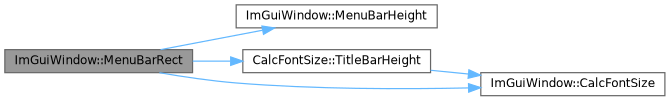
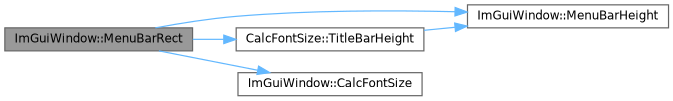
(449, 72) -> (440, 29)
